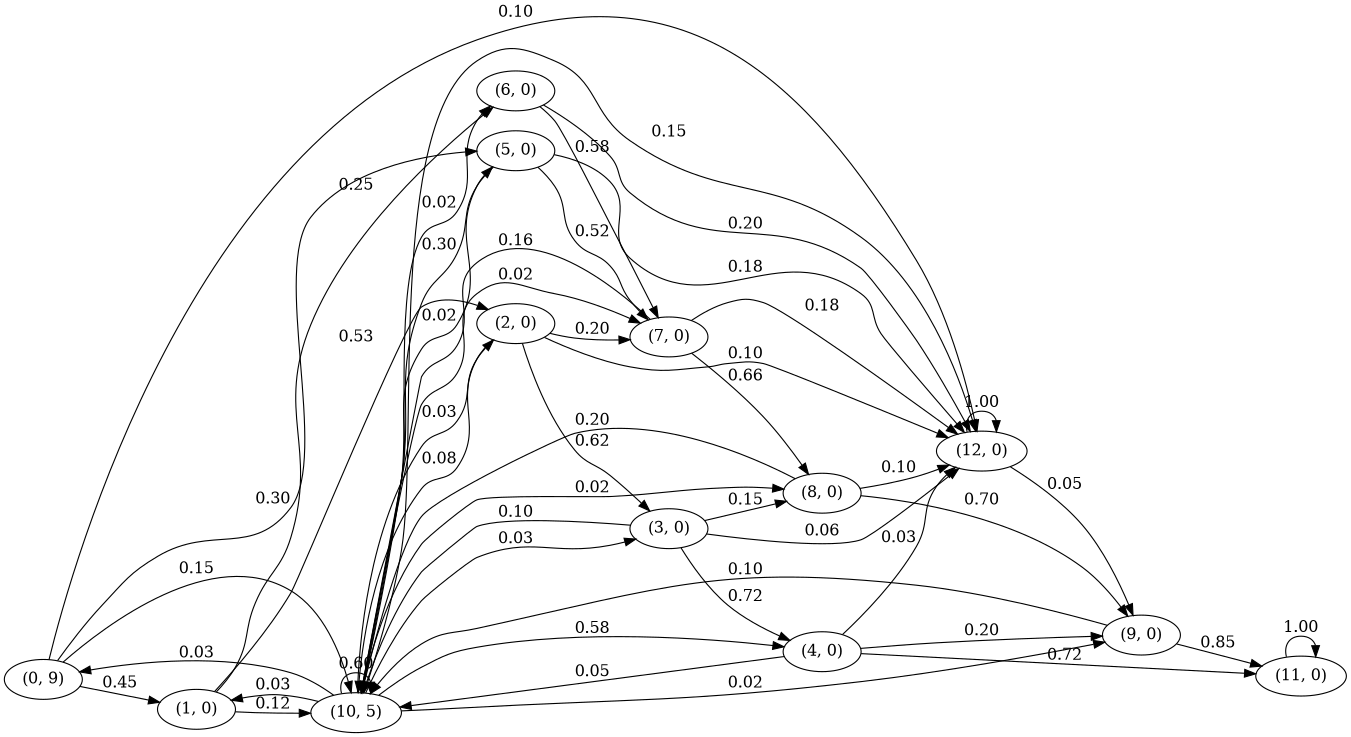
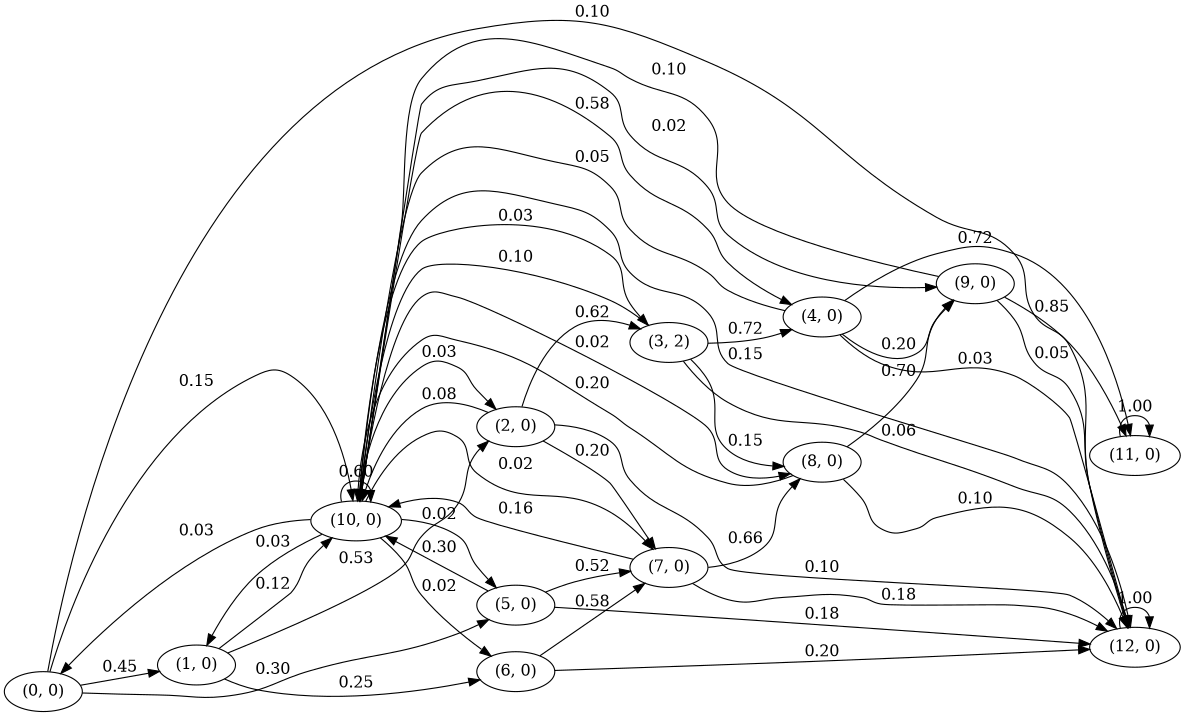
(1082, 525) -> (1077, 402)
(669, 529) -> (669, 342)
(43, 679) -> (43, 692)
(356, 713) -> (356, 521)
